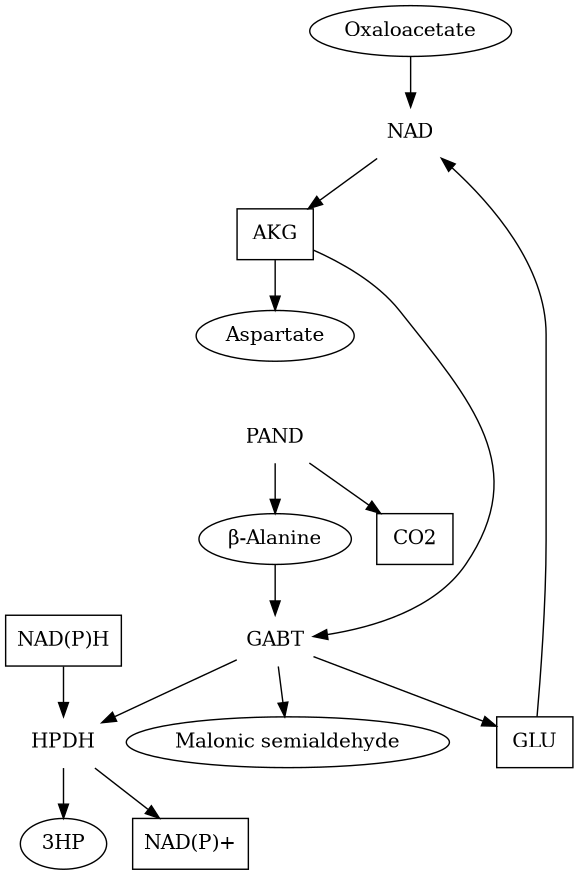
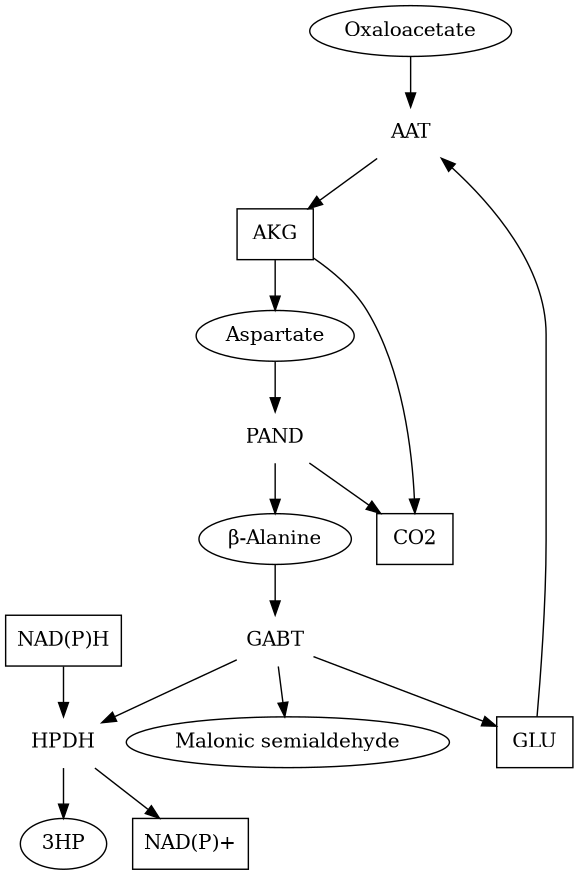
(411, 133) -> (411, 133)
none -> (275, 380)
(489, 453) -> (392, 366)
